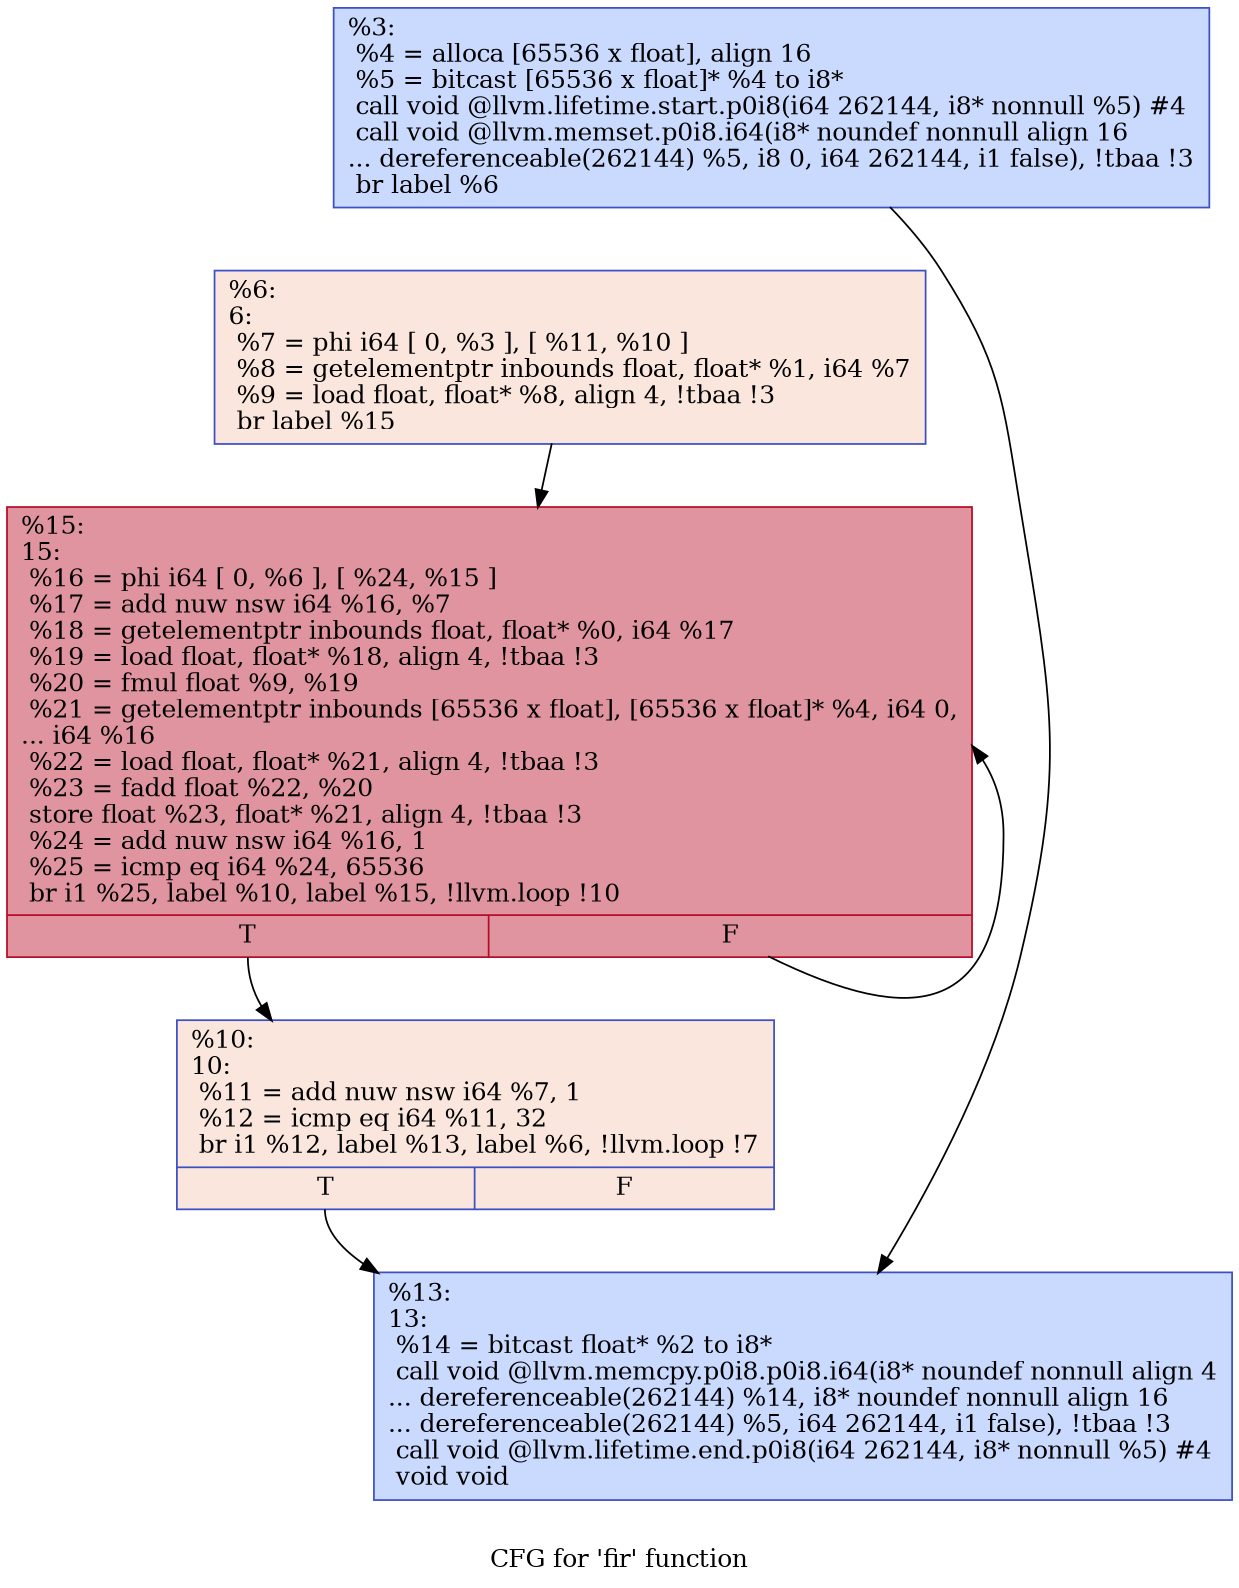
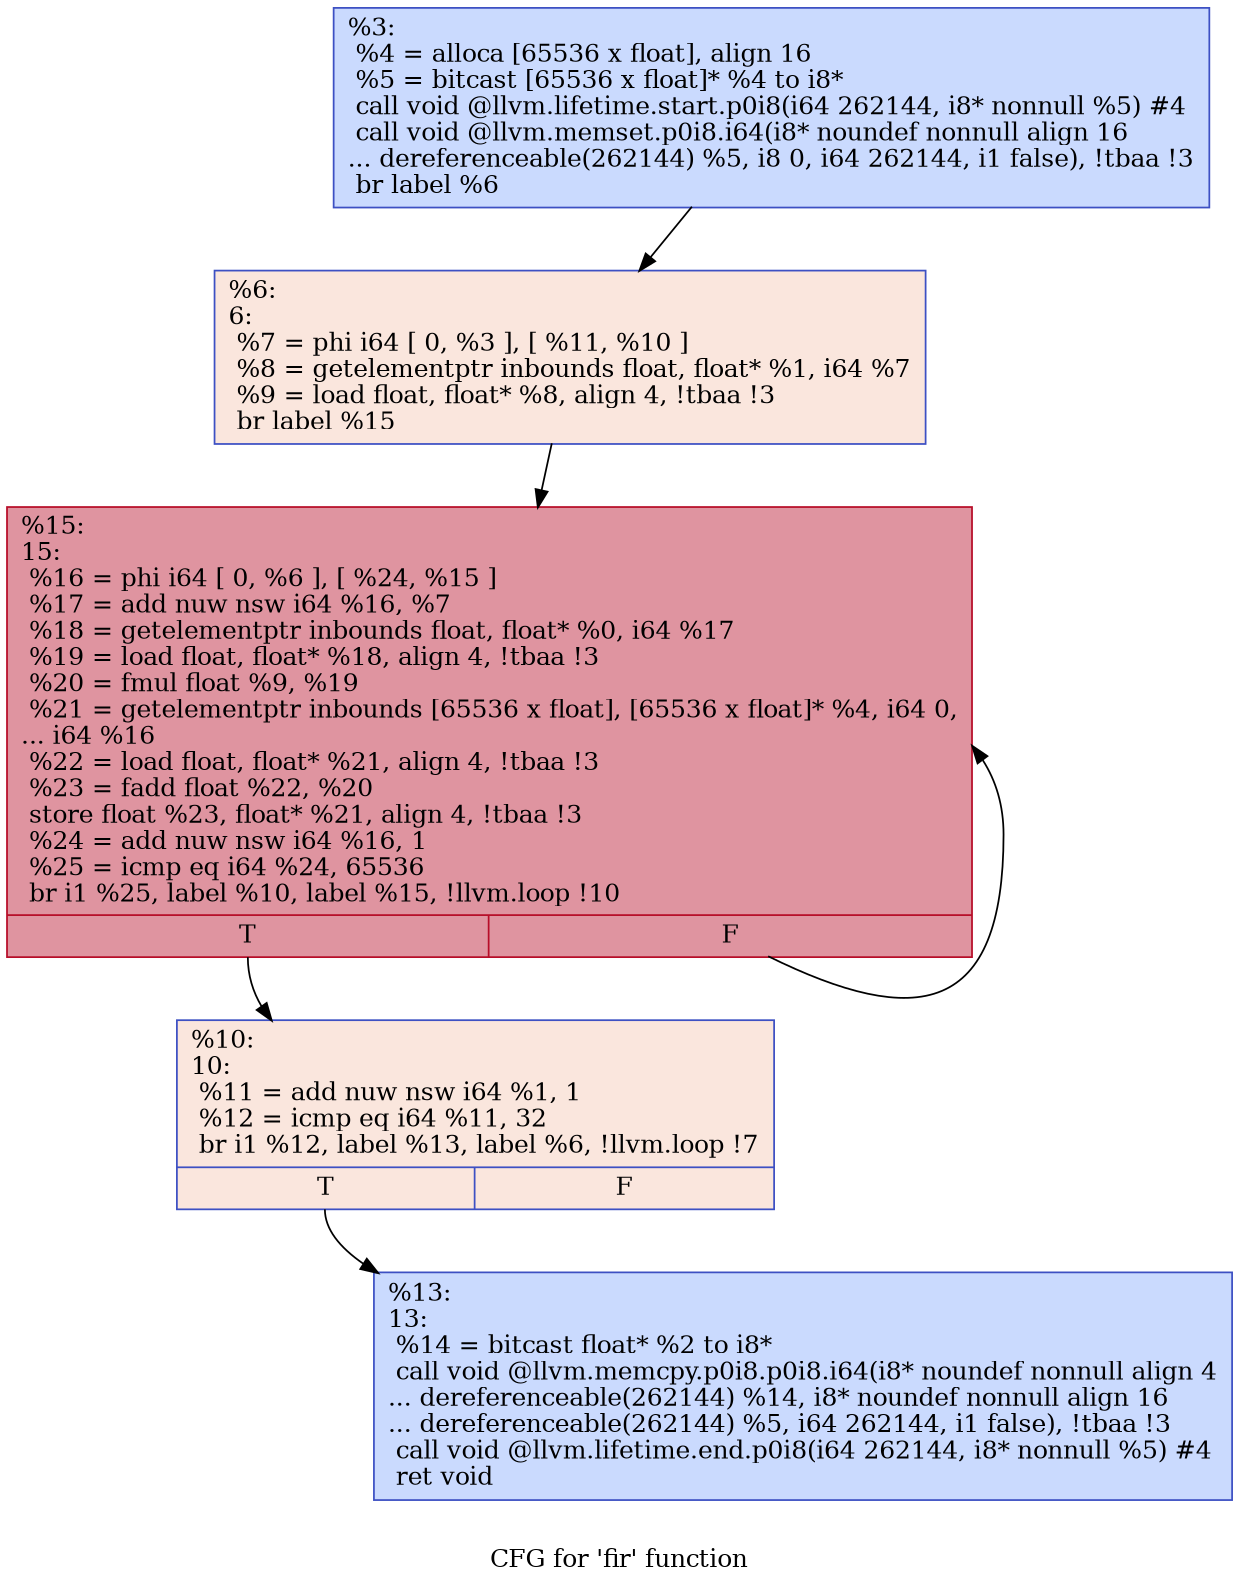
(1050, 731) -> (671, 232)
(386, 1093) -> (386, 1093)
(449, 1477) -> (441, 1477)
